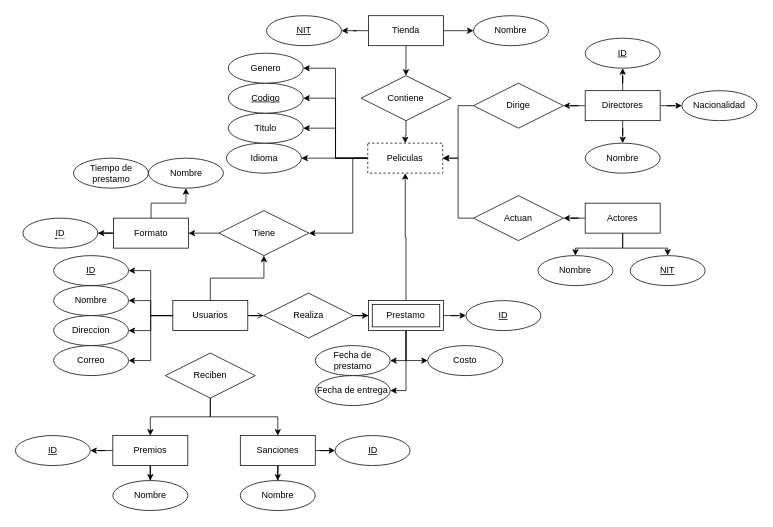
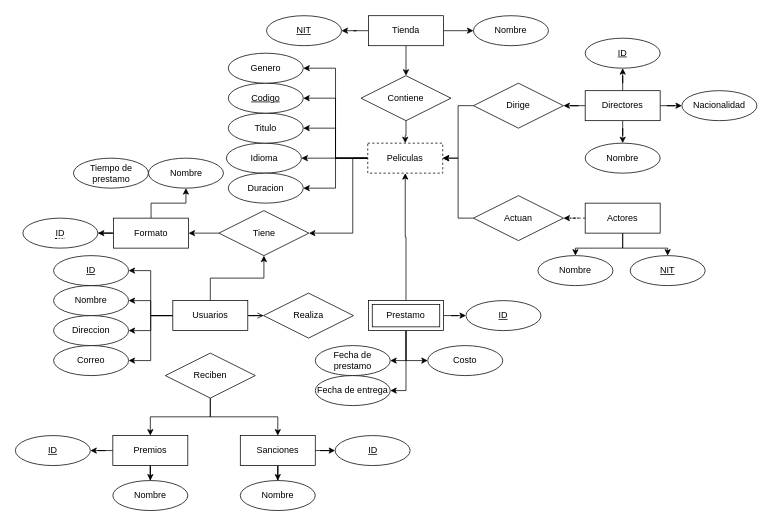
none -> (336, 175)
none -> (266, 188)
(571, 218) -> (571, 218)
(364, 315) -> none
